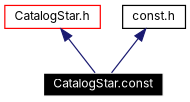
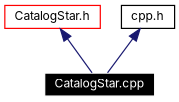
(154, 17) -> (148, 17)
(103, 85) -> (100, 85)
